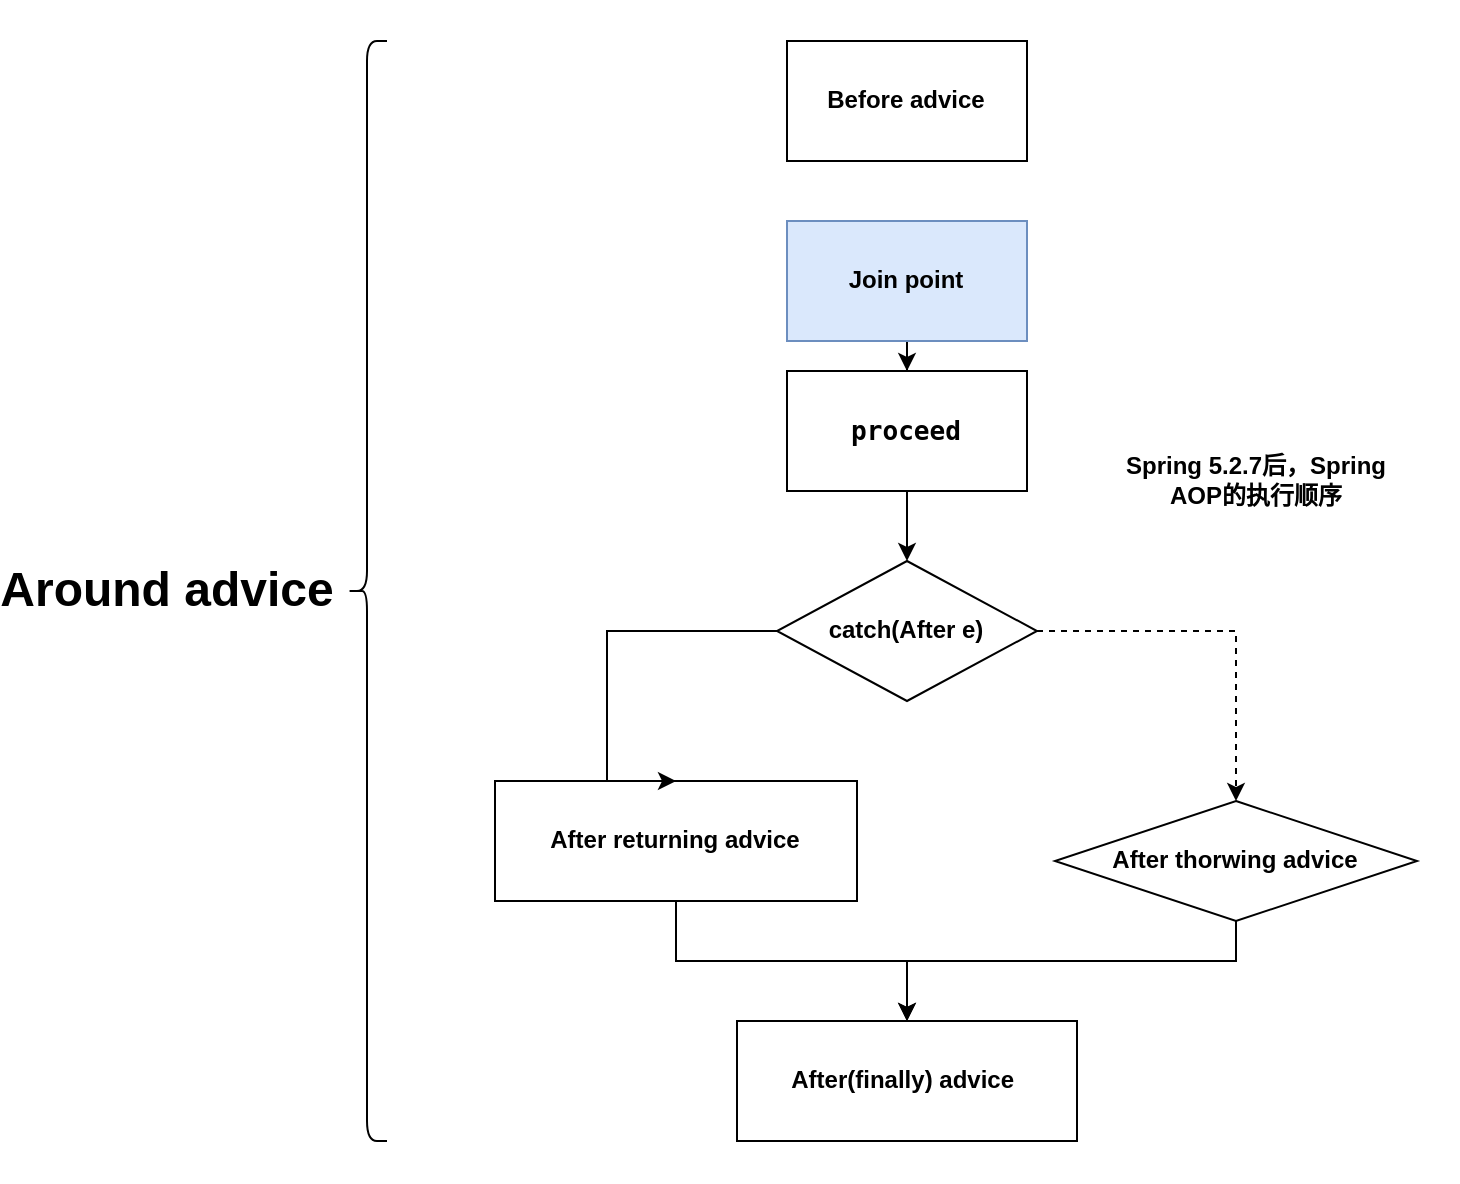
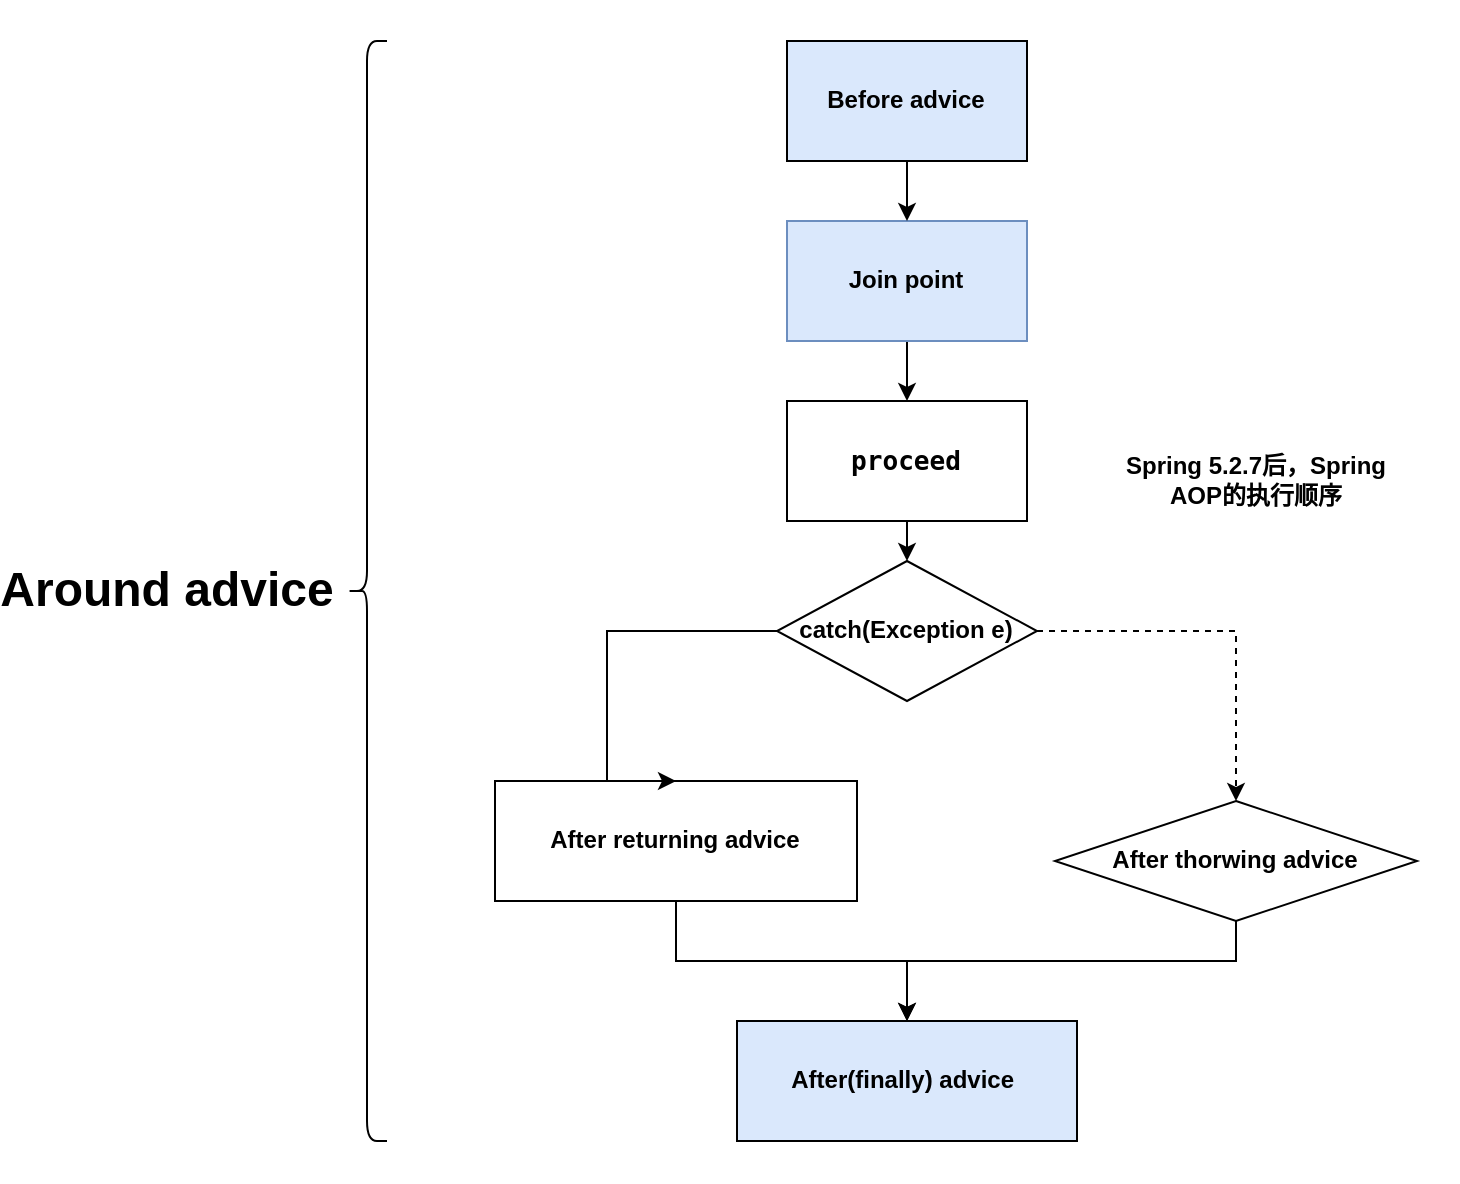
(907, 101) -> (907, 101)
none -> (907, 198)
(907, 431) -> (907, 461)
(907, 631) -> (907, 631)
(907, 1081) -> (907, 1081)
